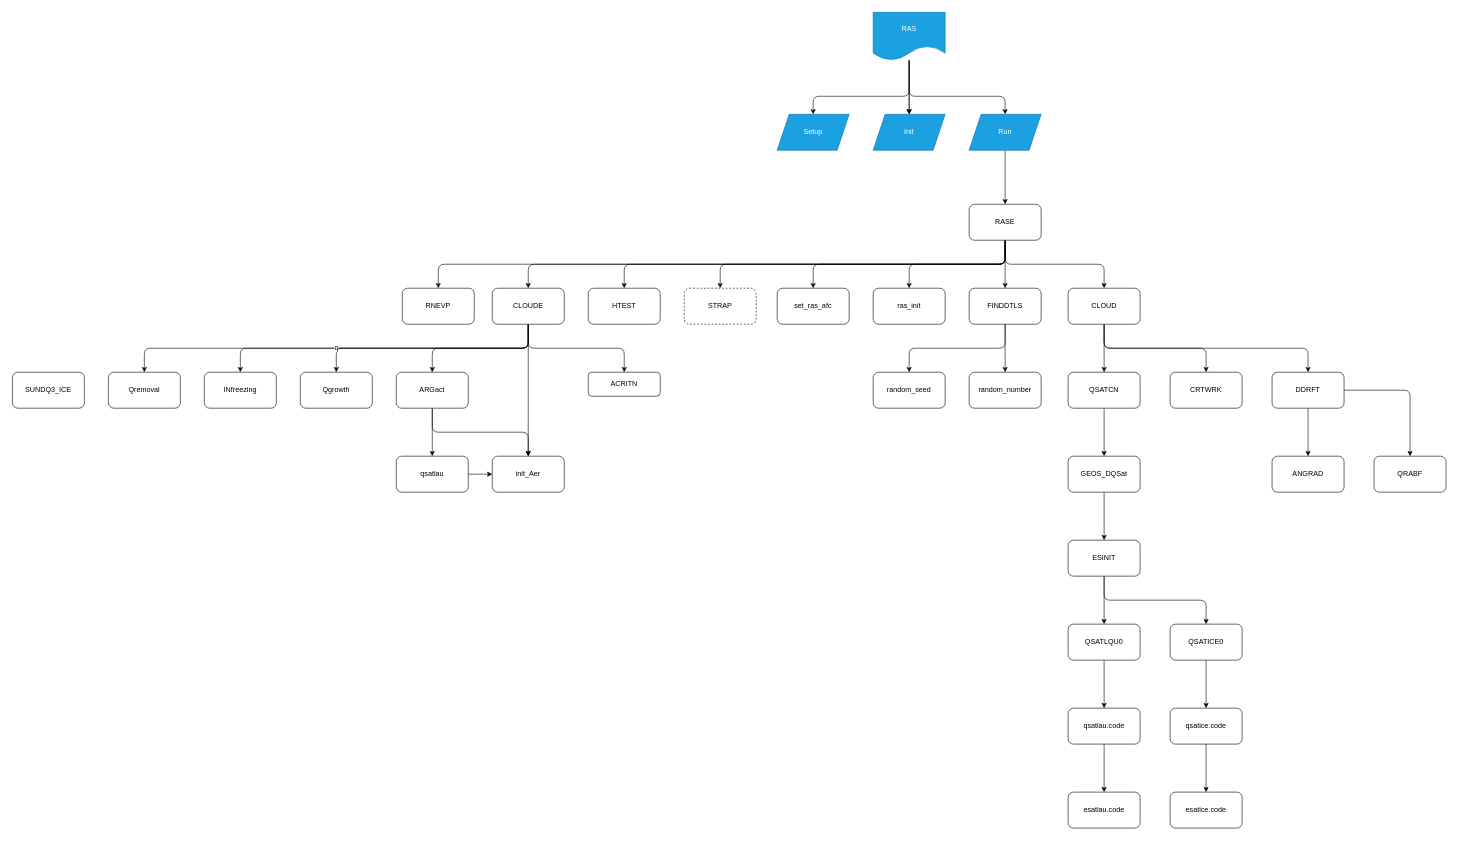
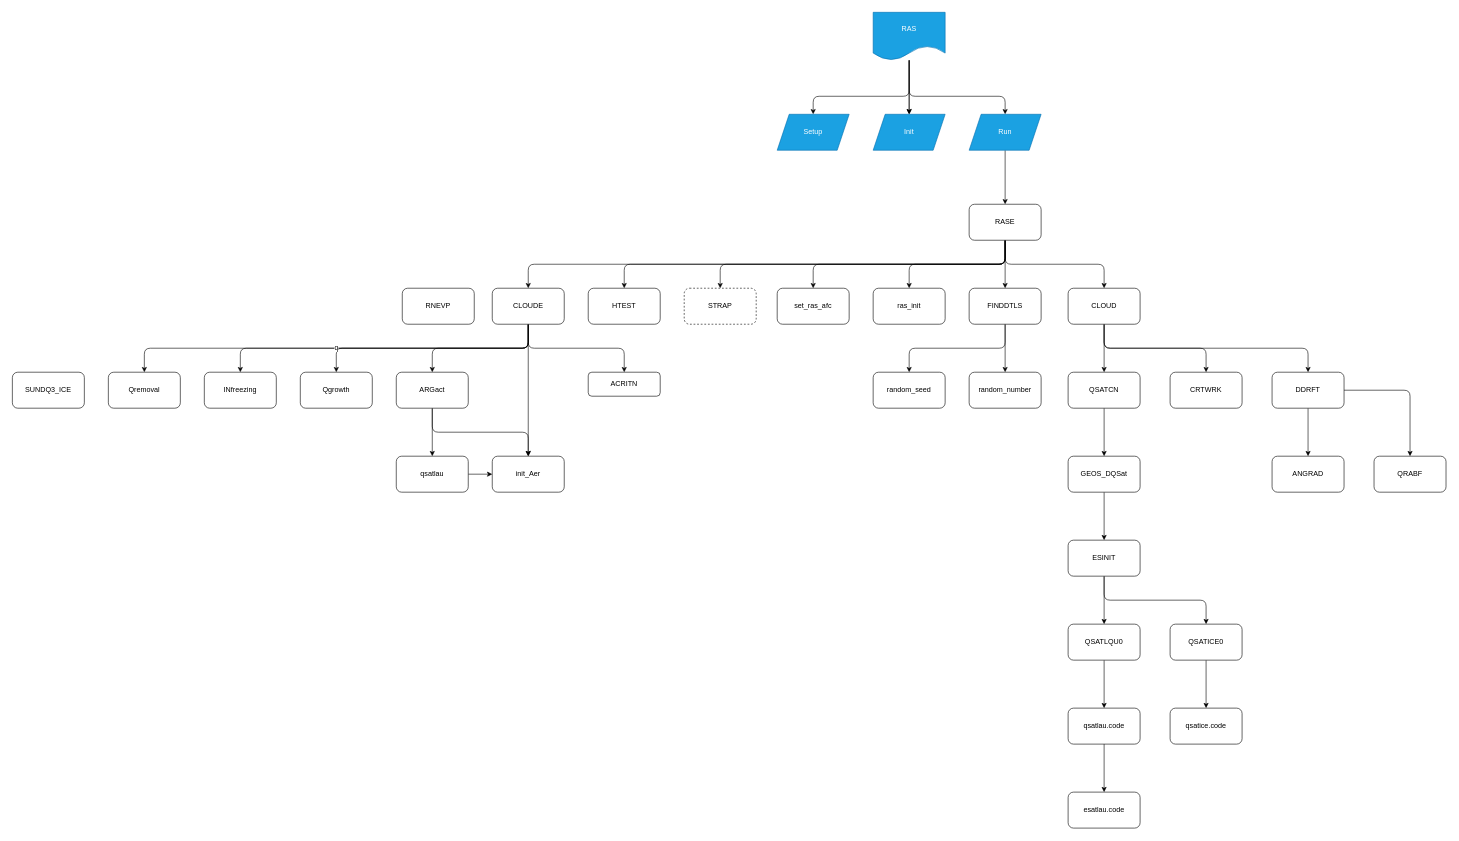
(440, 266) -> none
(1206, 786) -> none
(1206, 810) -> none
